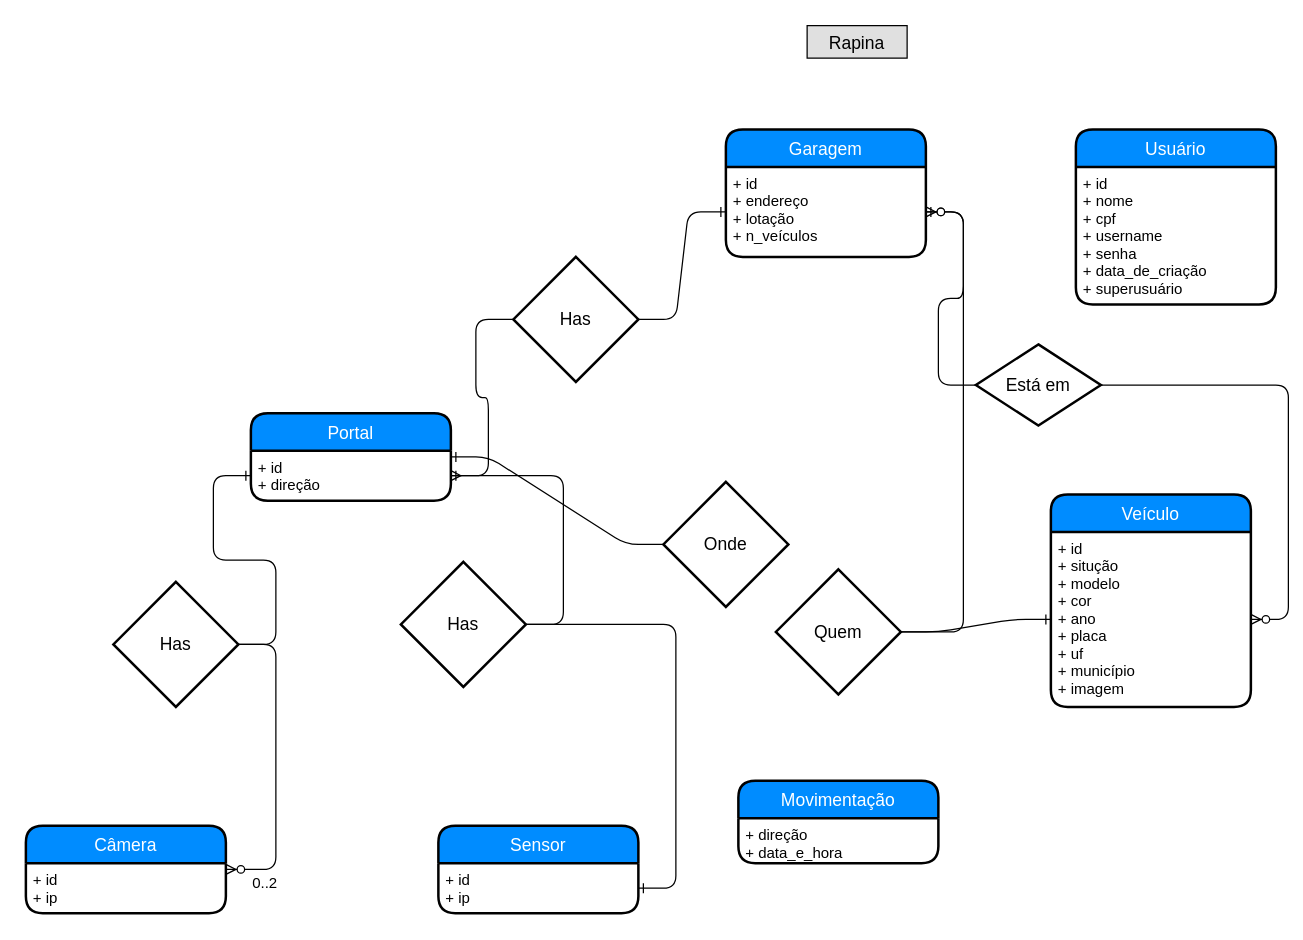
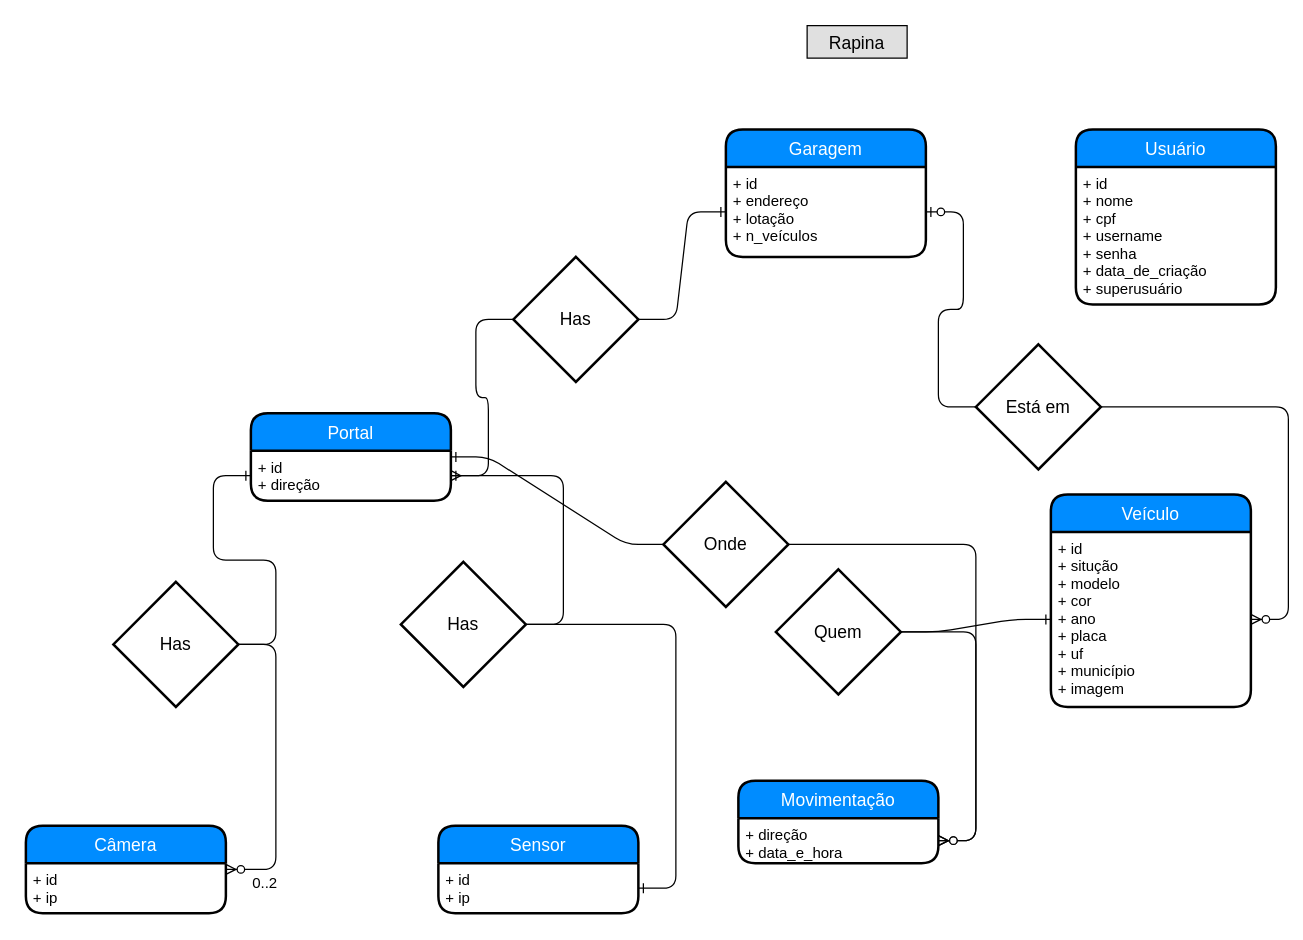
(1038, 385) -> (1038, 407)
(963, 468) -> (962, 632)
none -> (922, 544)
